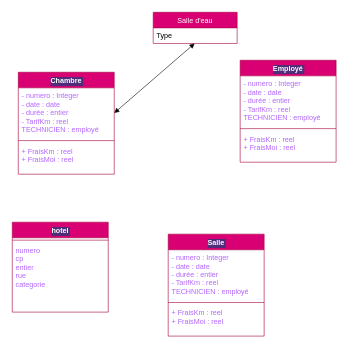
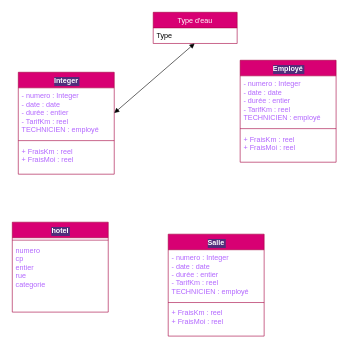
(195, 20) -> (195, 20)
(66, 80) -> (66, 80)
